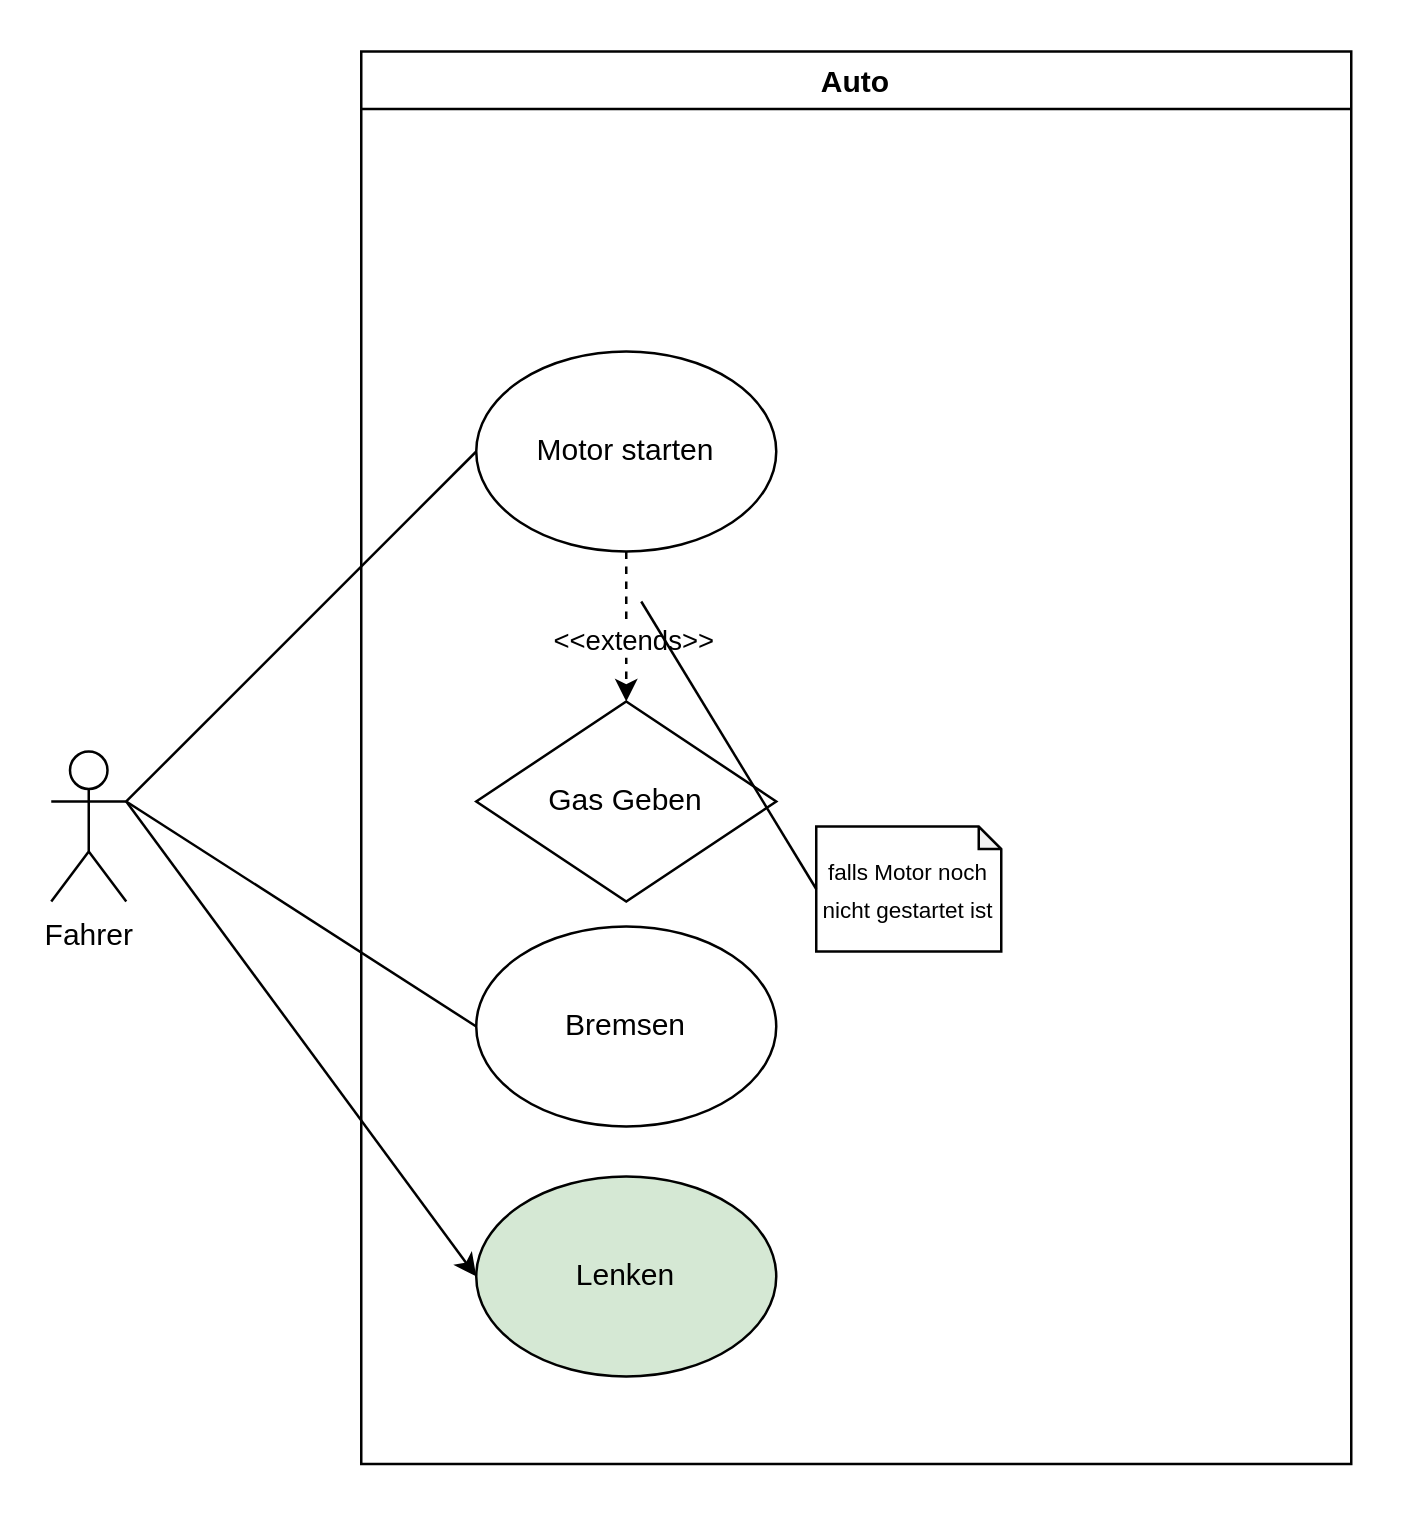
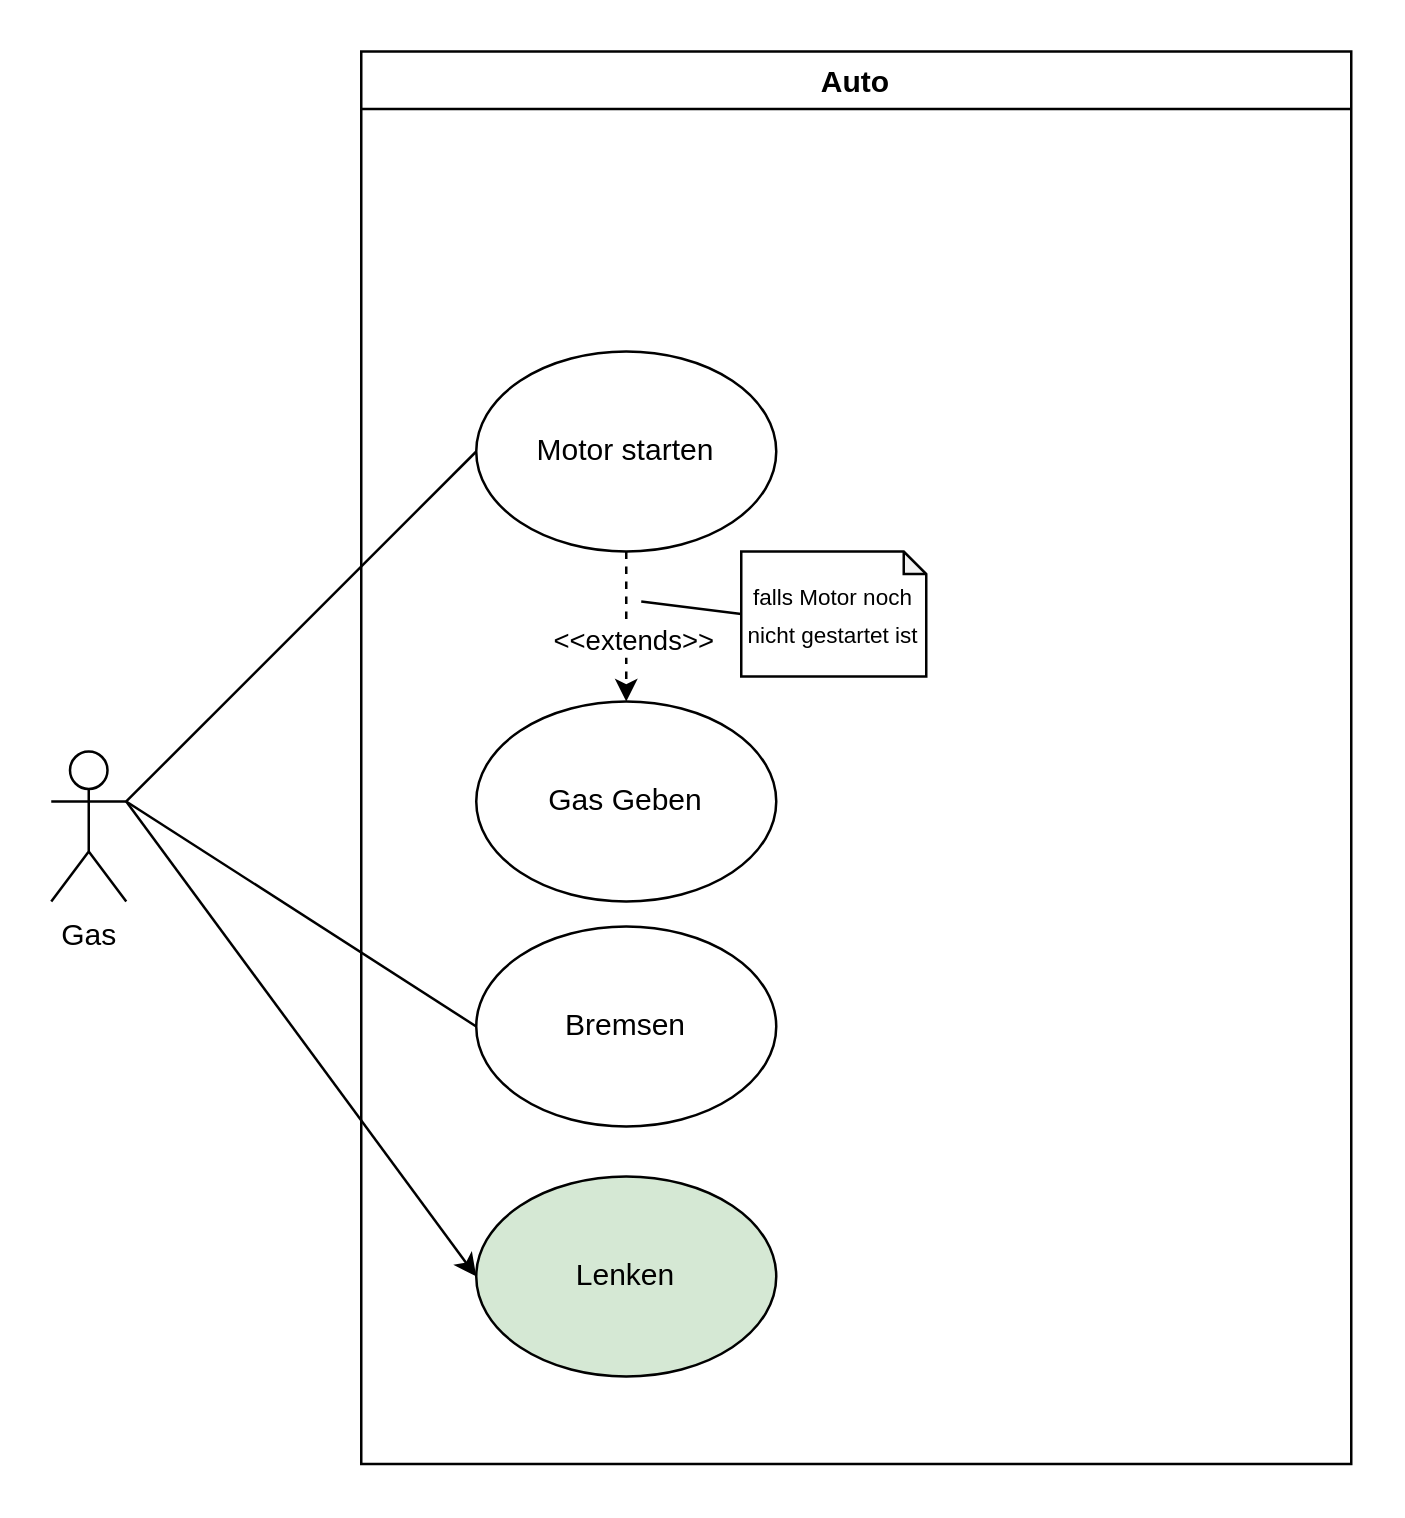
(626, 801) -> (626, 801)
(909, 889) -> (834, 614)
(90, 937) -> (90, 937)
